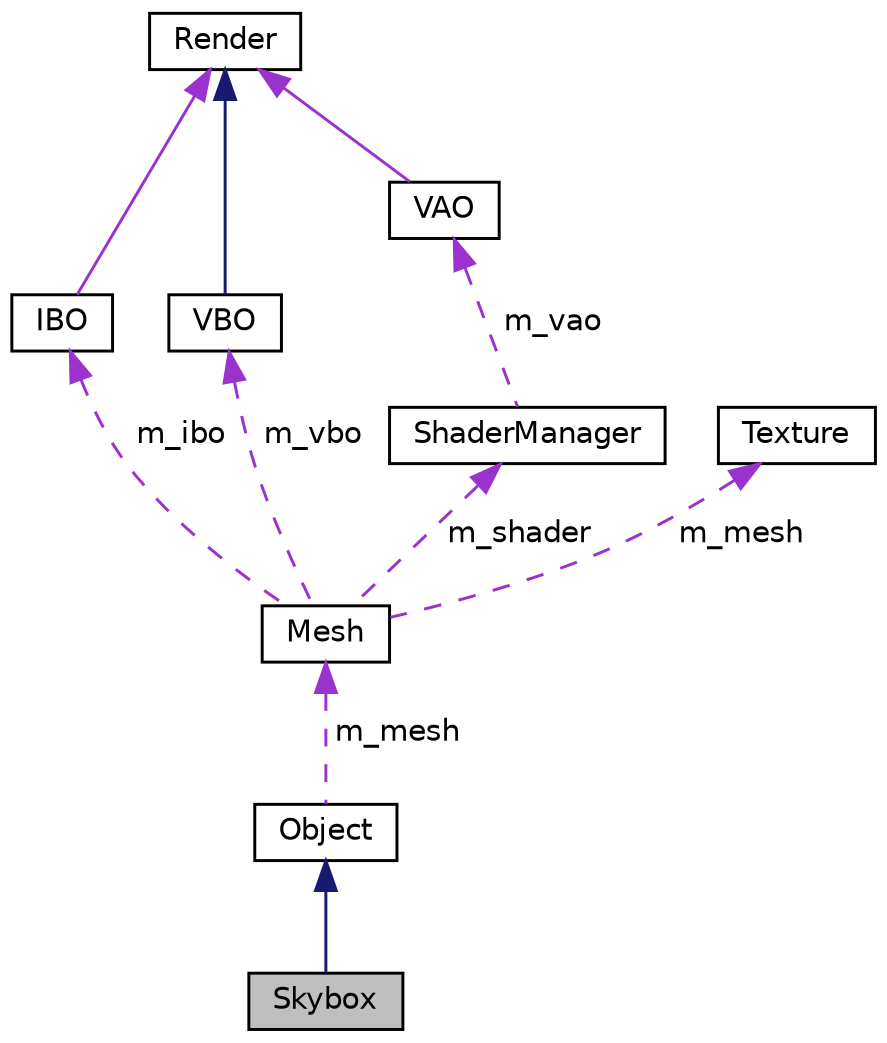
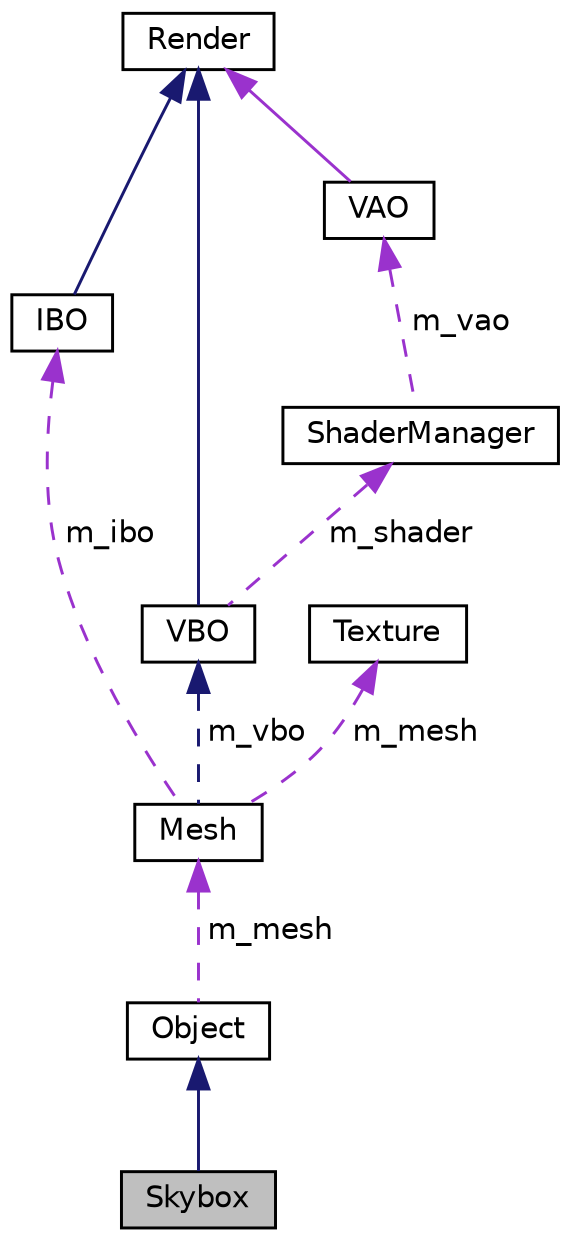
(136, 195) -> (122, 196)
(266, 496) -> (198, 749)
(415, 546) -> (298, 545)
